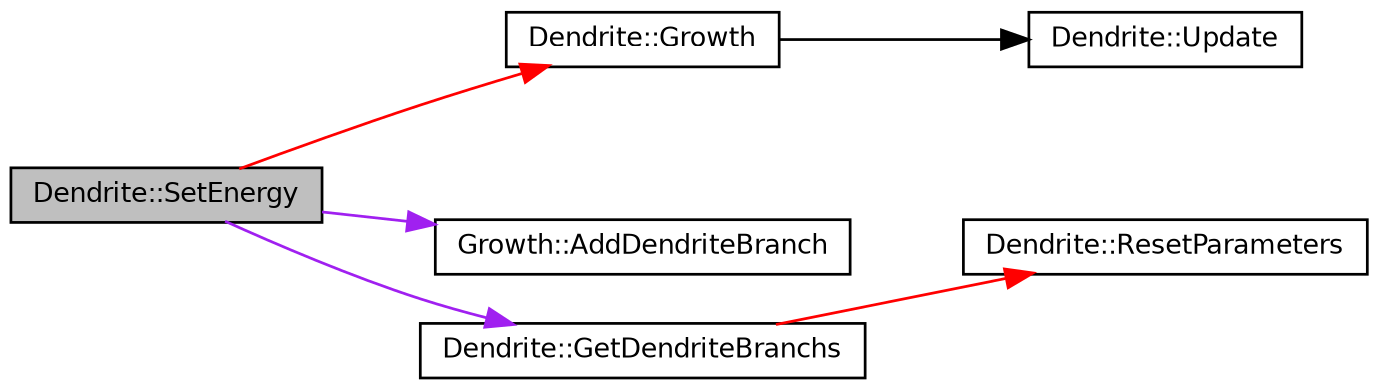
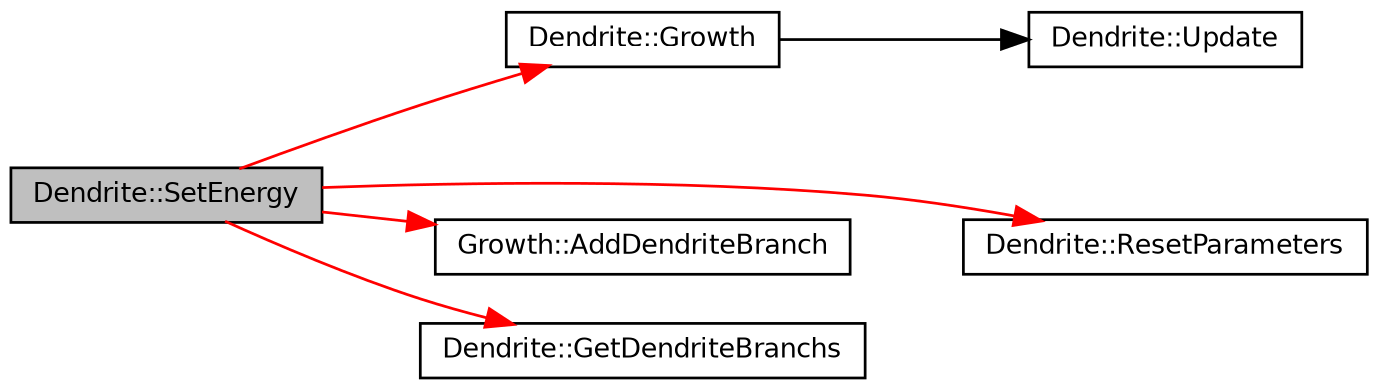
(365, 217) -> (365, 217)
(354, 275) -> (354, 275)
(891, 302) -> (669, 185)
